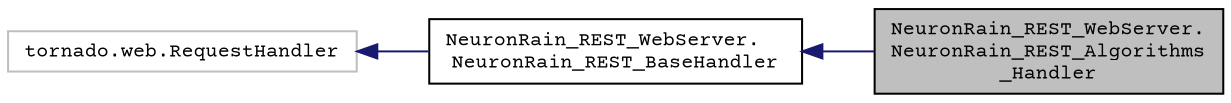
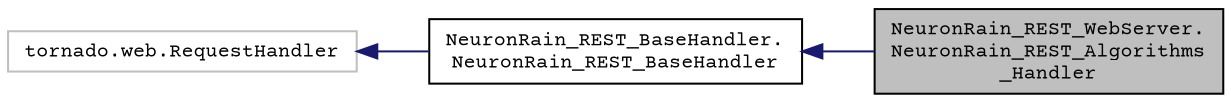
(616, 51) -> (616, 51)
